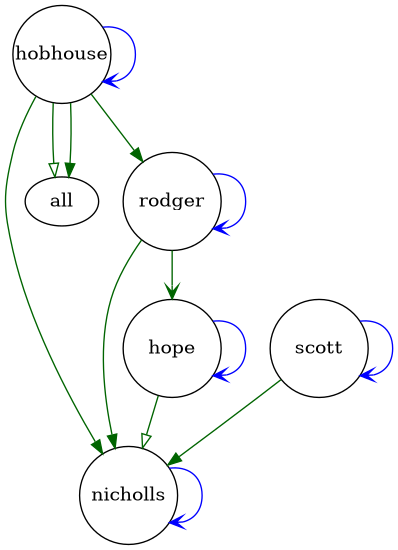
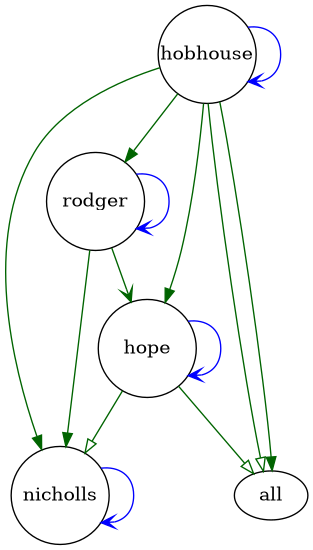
none -> (192, 197)
(319, 348) -> none
none -> (212, 425)
